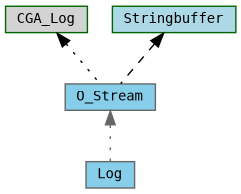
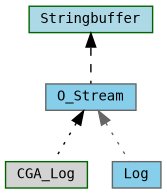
(83, 64) -> (65, 142)
